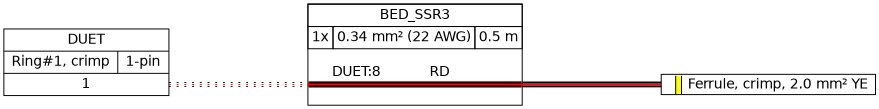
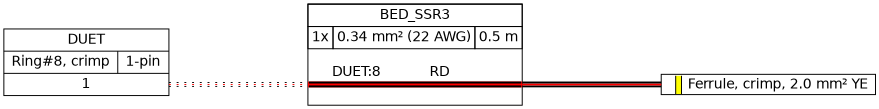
(61, 62) -> (61, 62)
